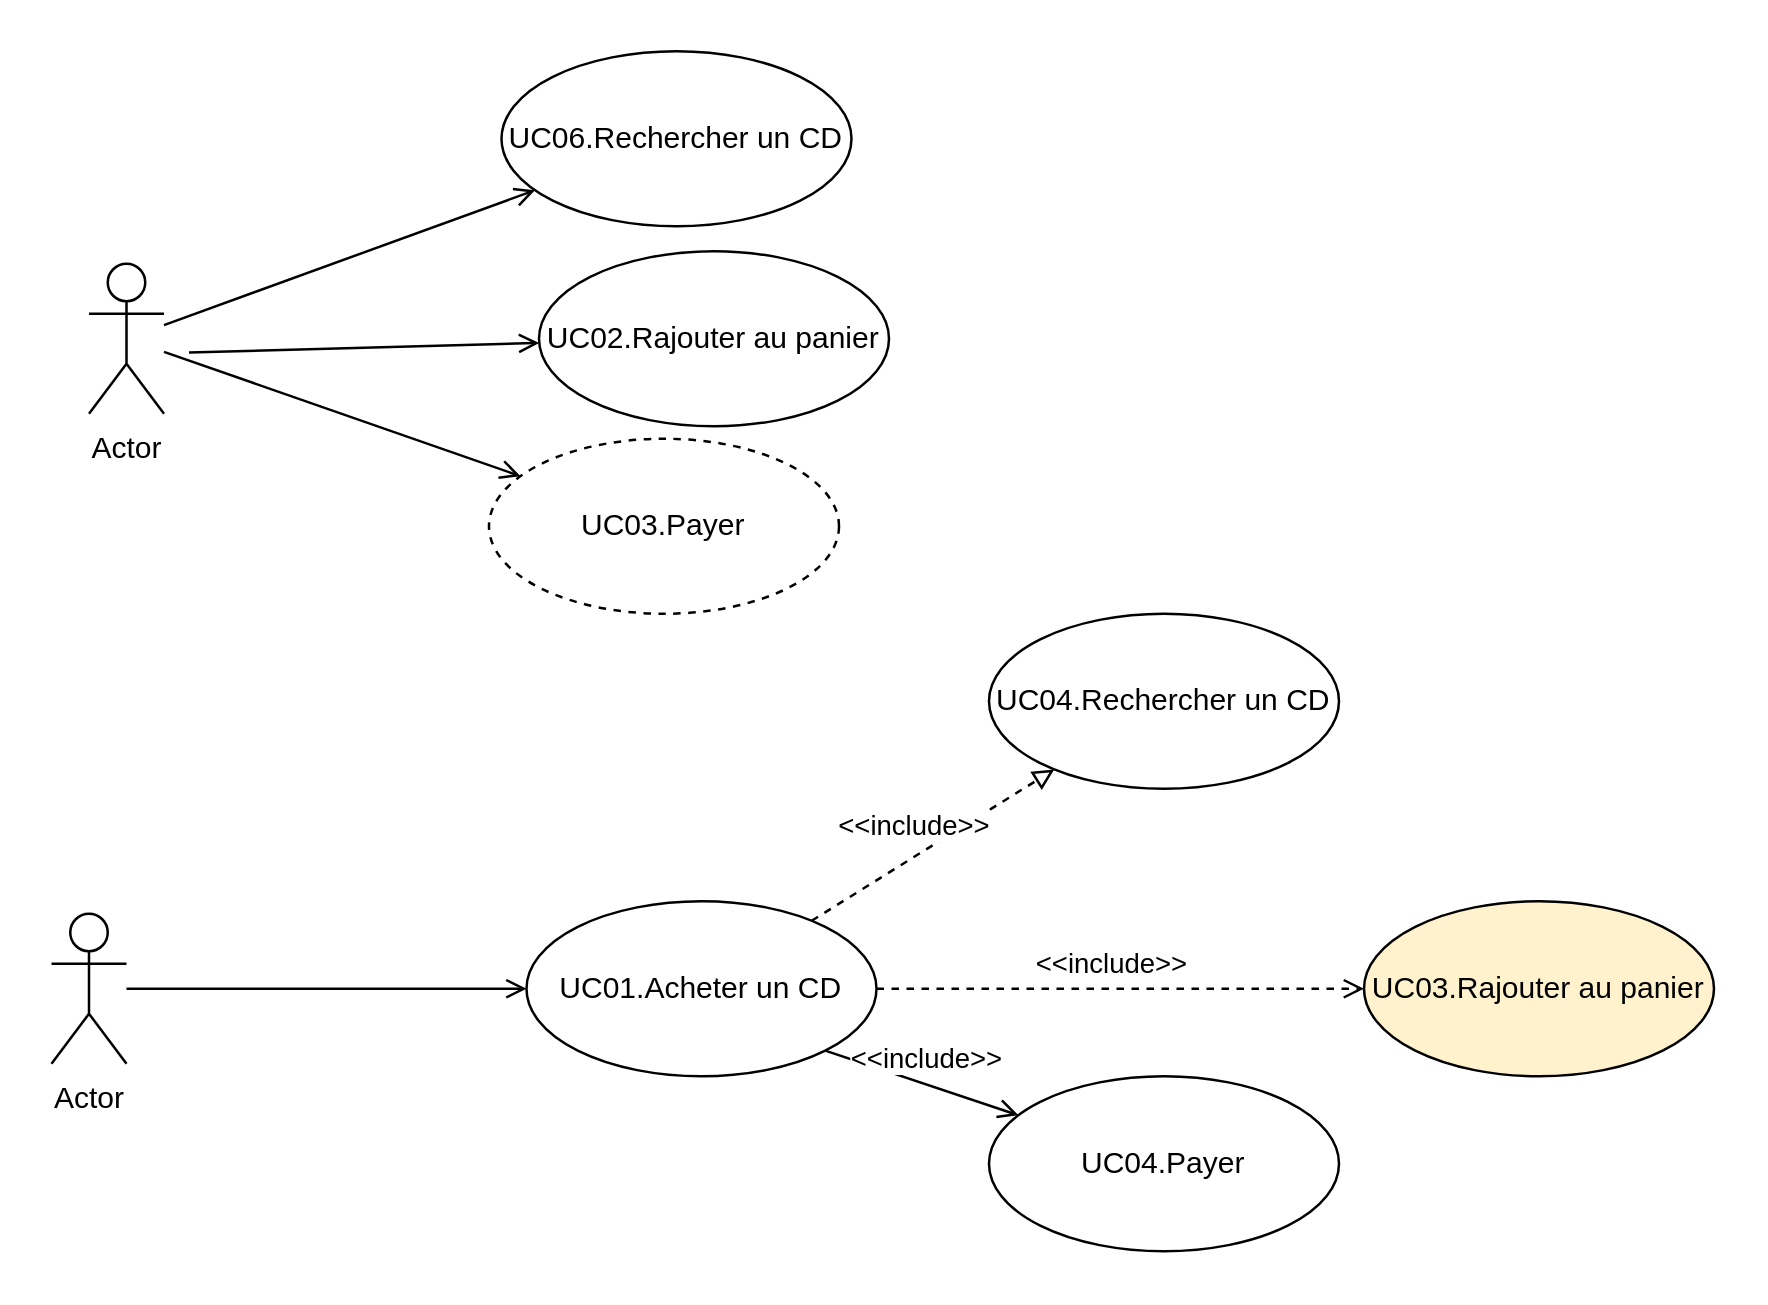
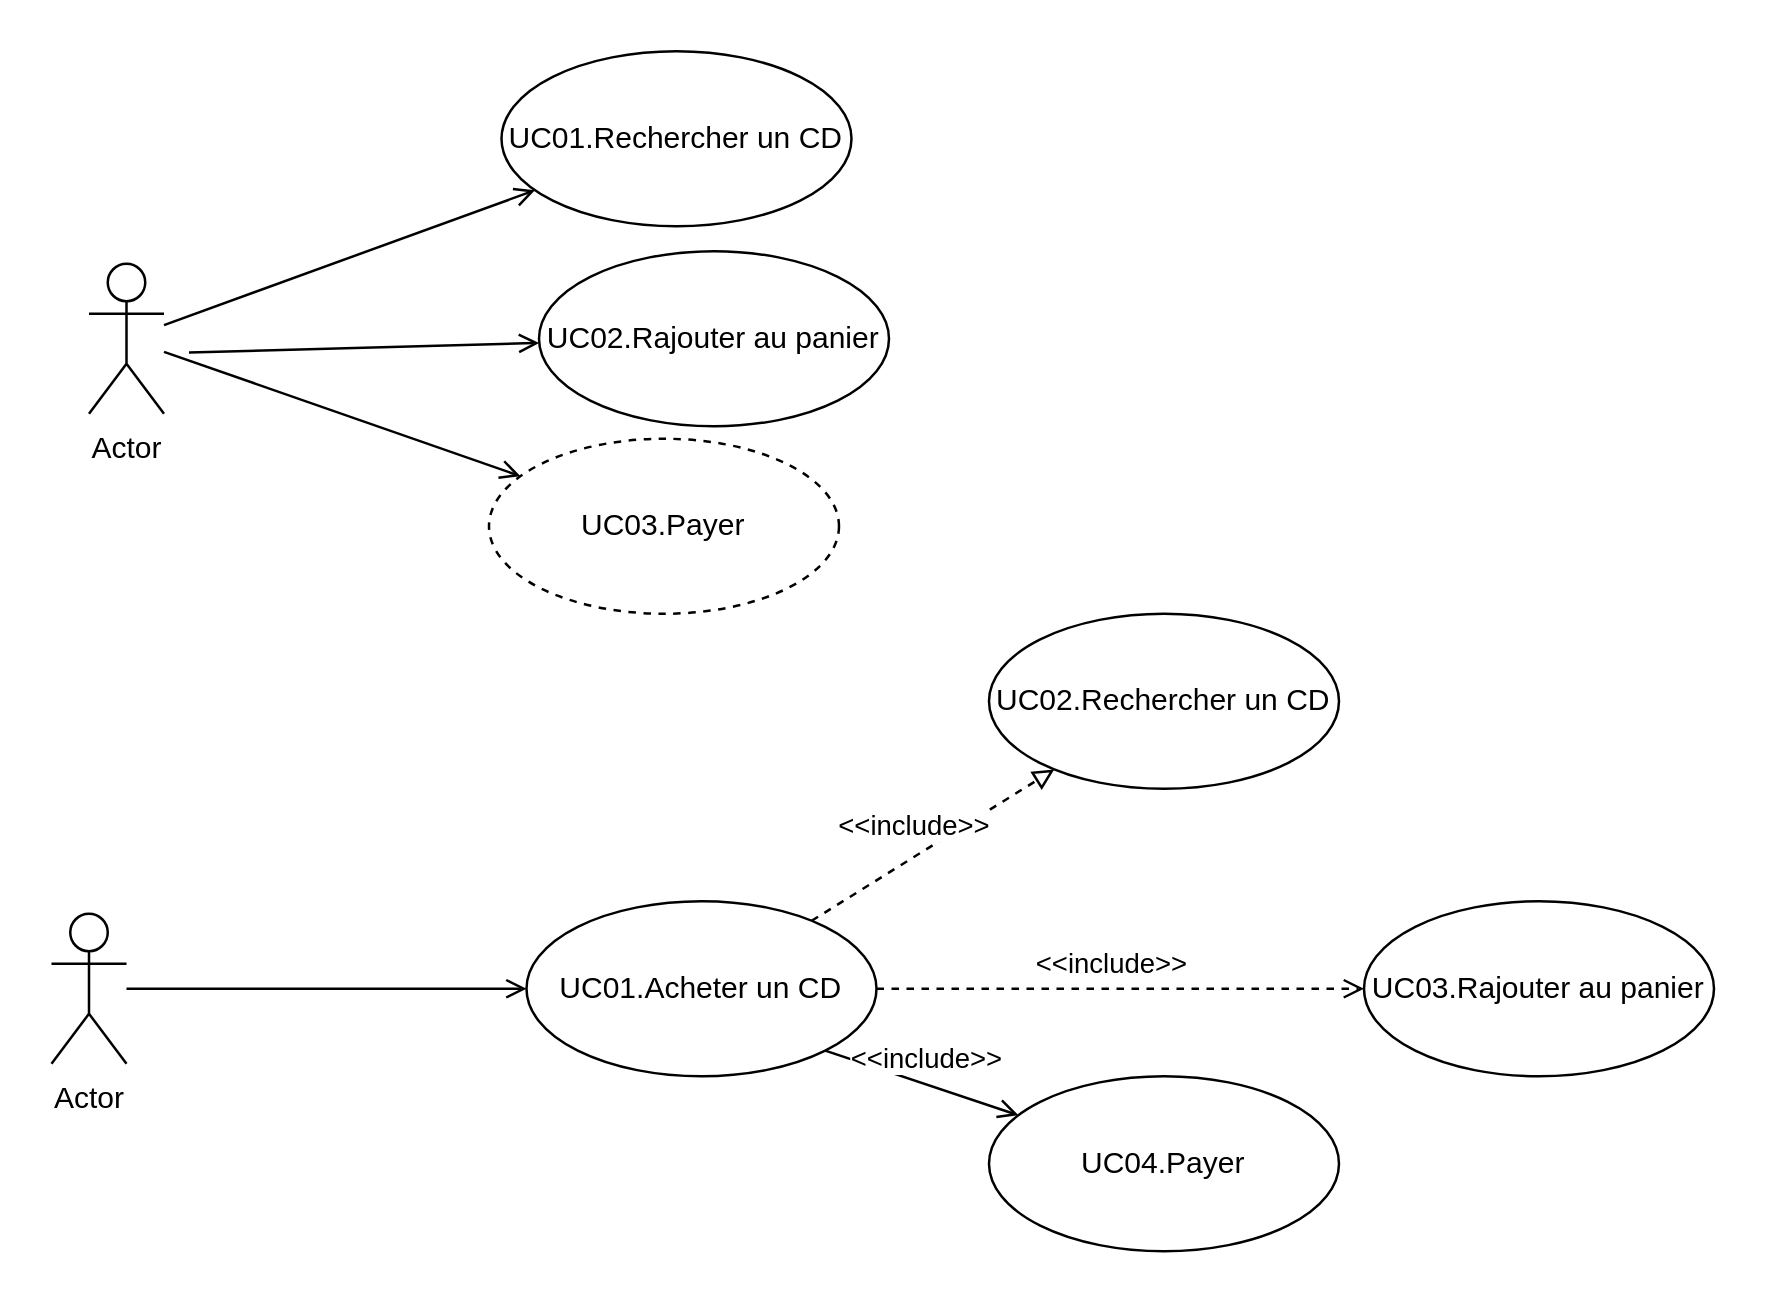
(676, 139) -> (676, 139)
(1164, 701) -> (1164, 701)
(1539, 989) -> (1539, 989)
